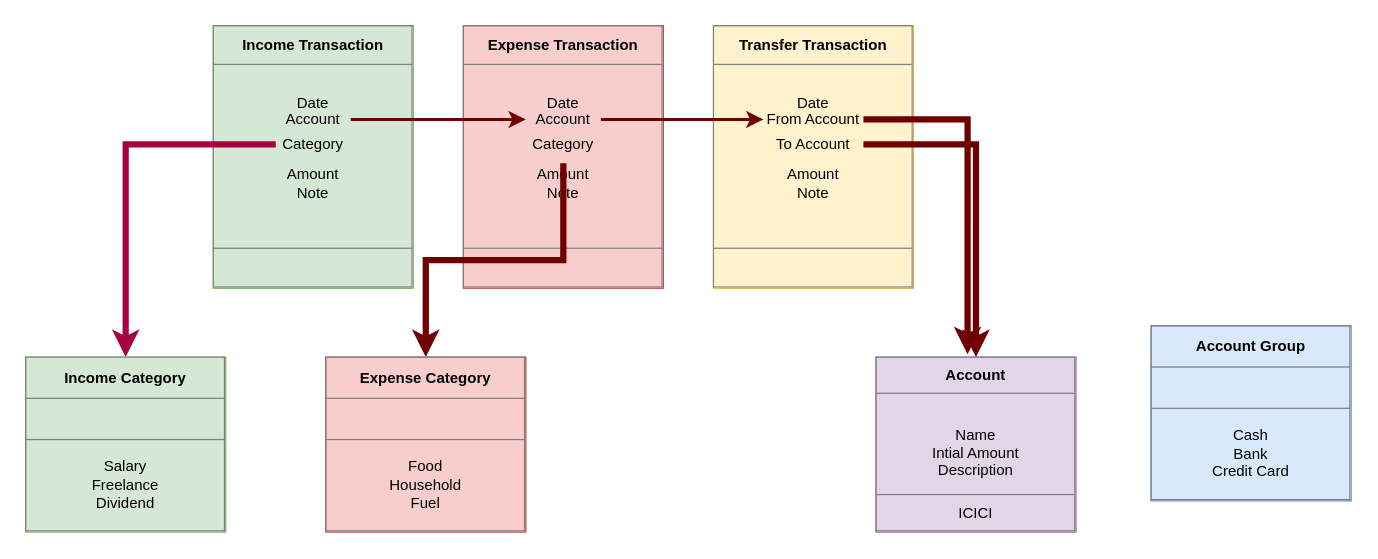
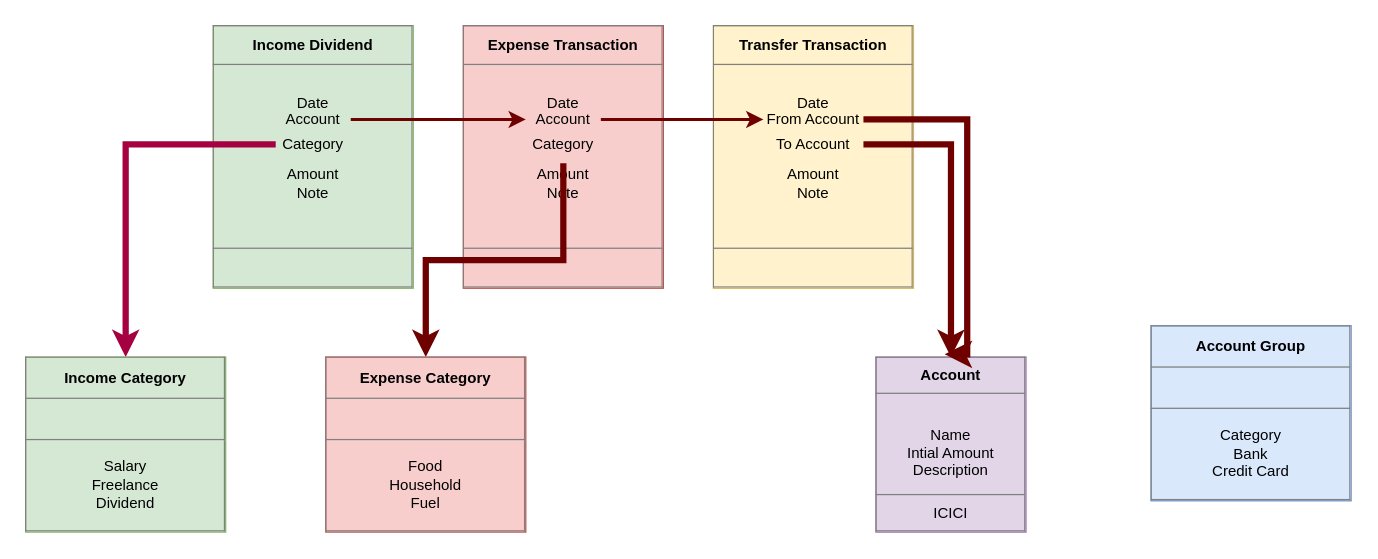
(285, 62) -> (270, 62)
(1203, 362) -> (1203, 362)
(976, 444) -> (951, 444)
